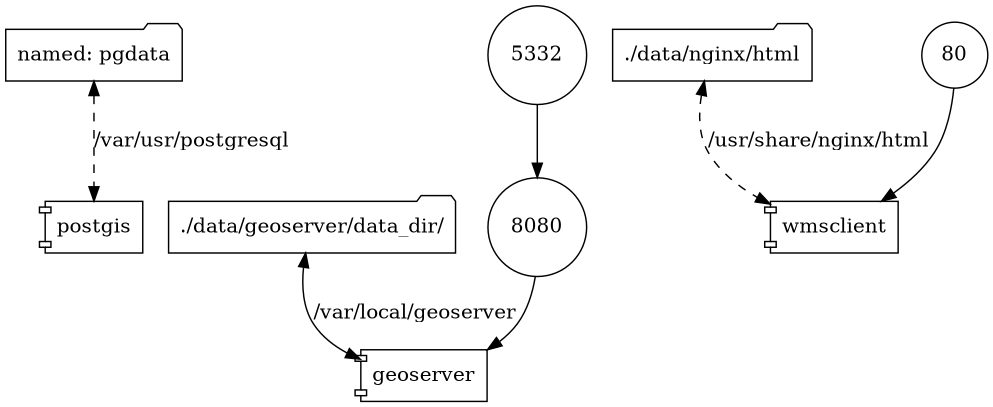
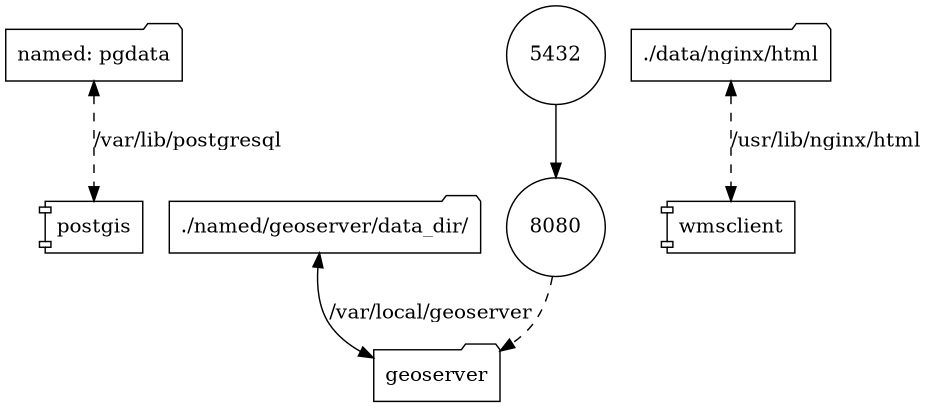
(537, 55) -> (556, 55)
(955, 55) -> none
(192, 141) -> (188, 141)
(819, 141) -> (826, 141)
(312, 227) -> (325, 227)
(524, 313) -> (539, 314)
(424, 376) -> (437, 376)
